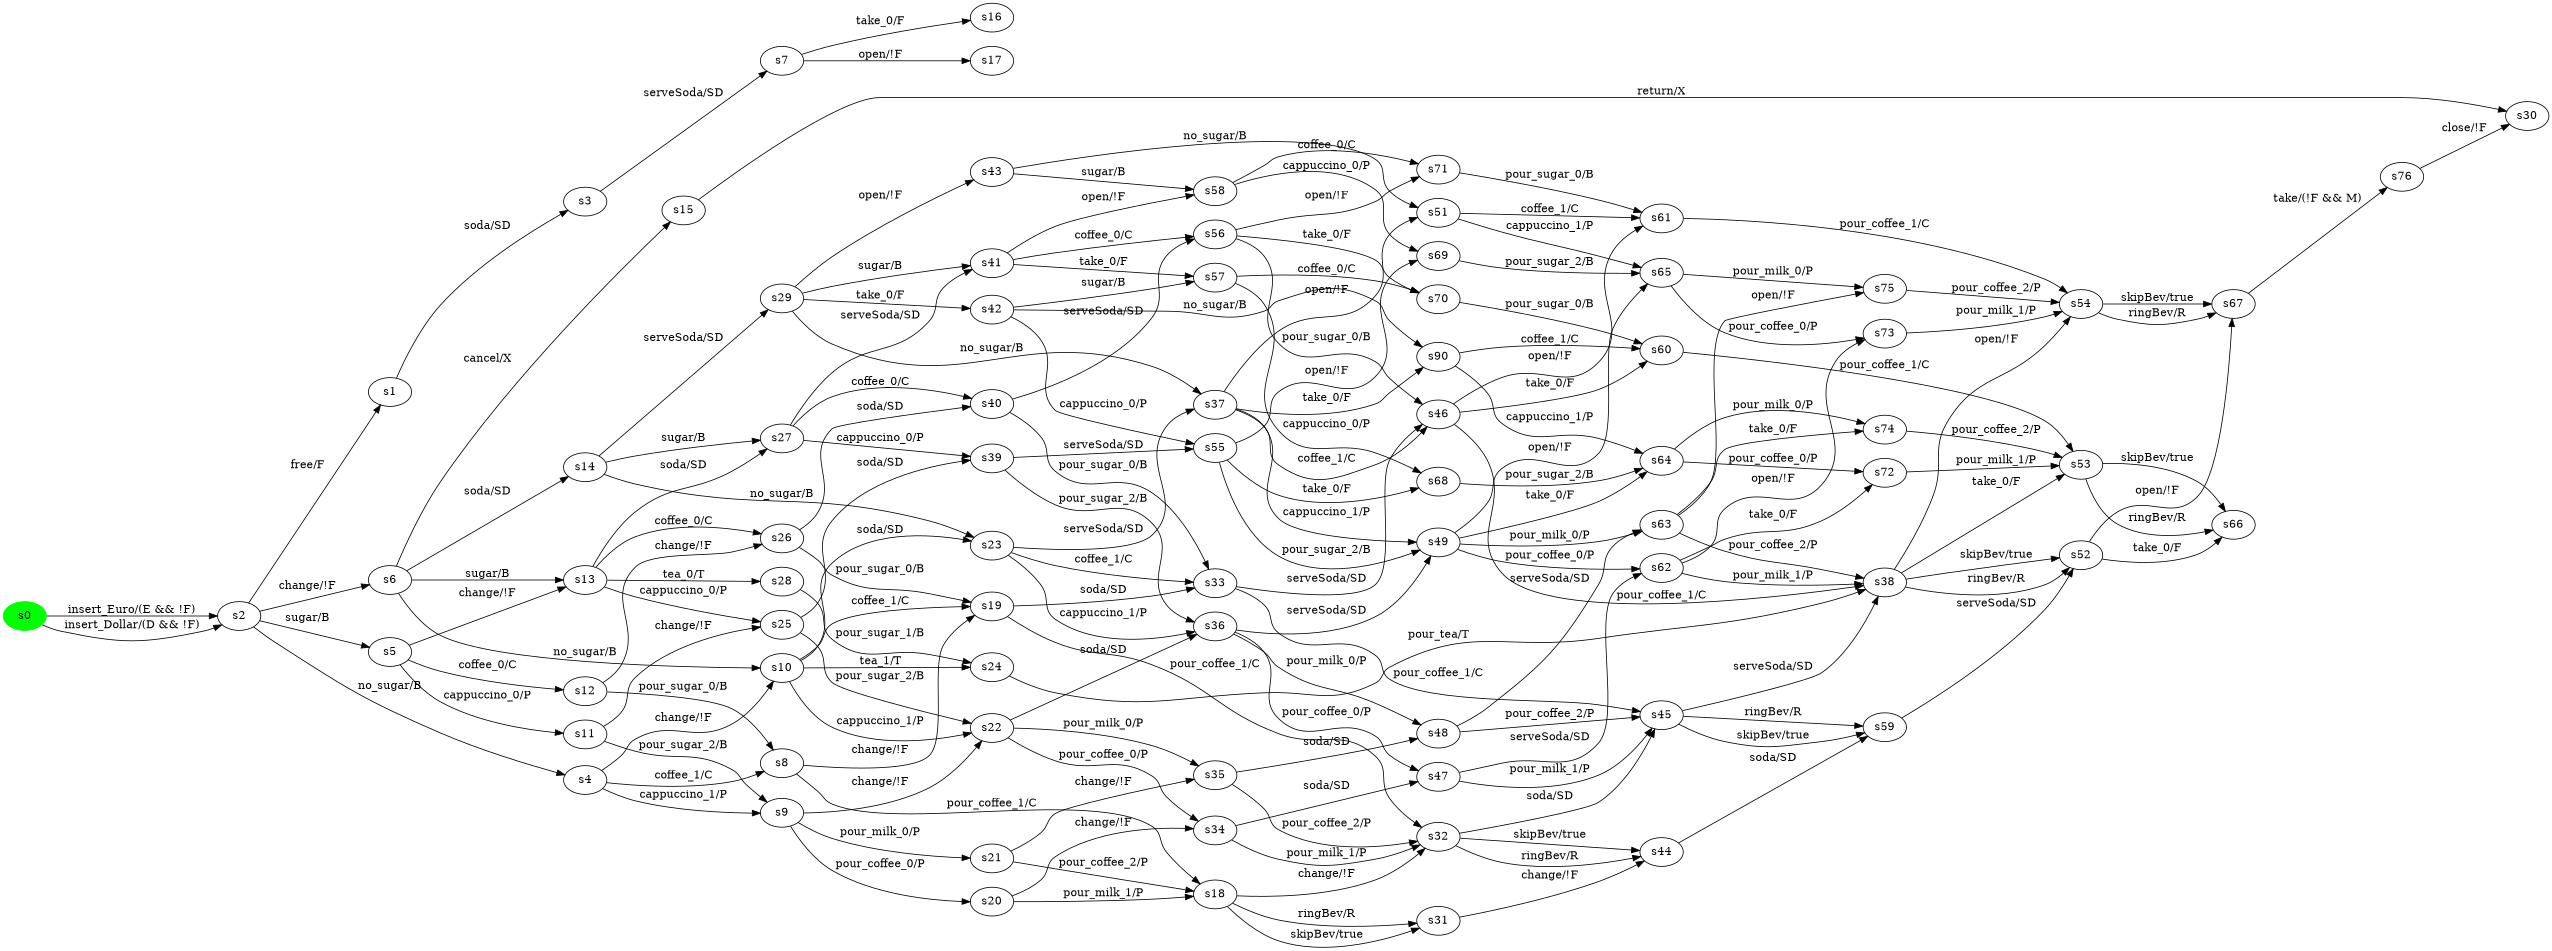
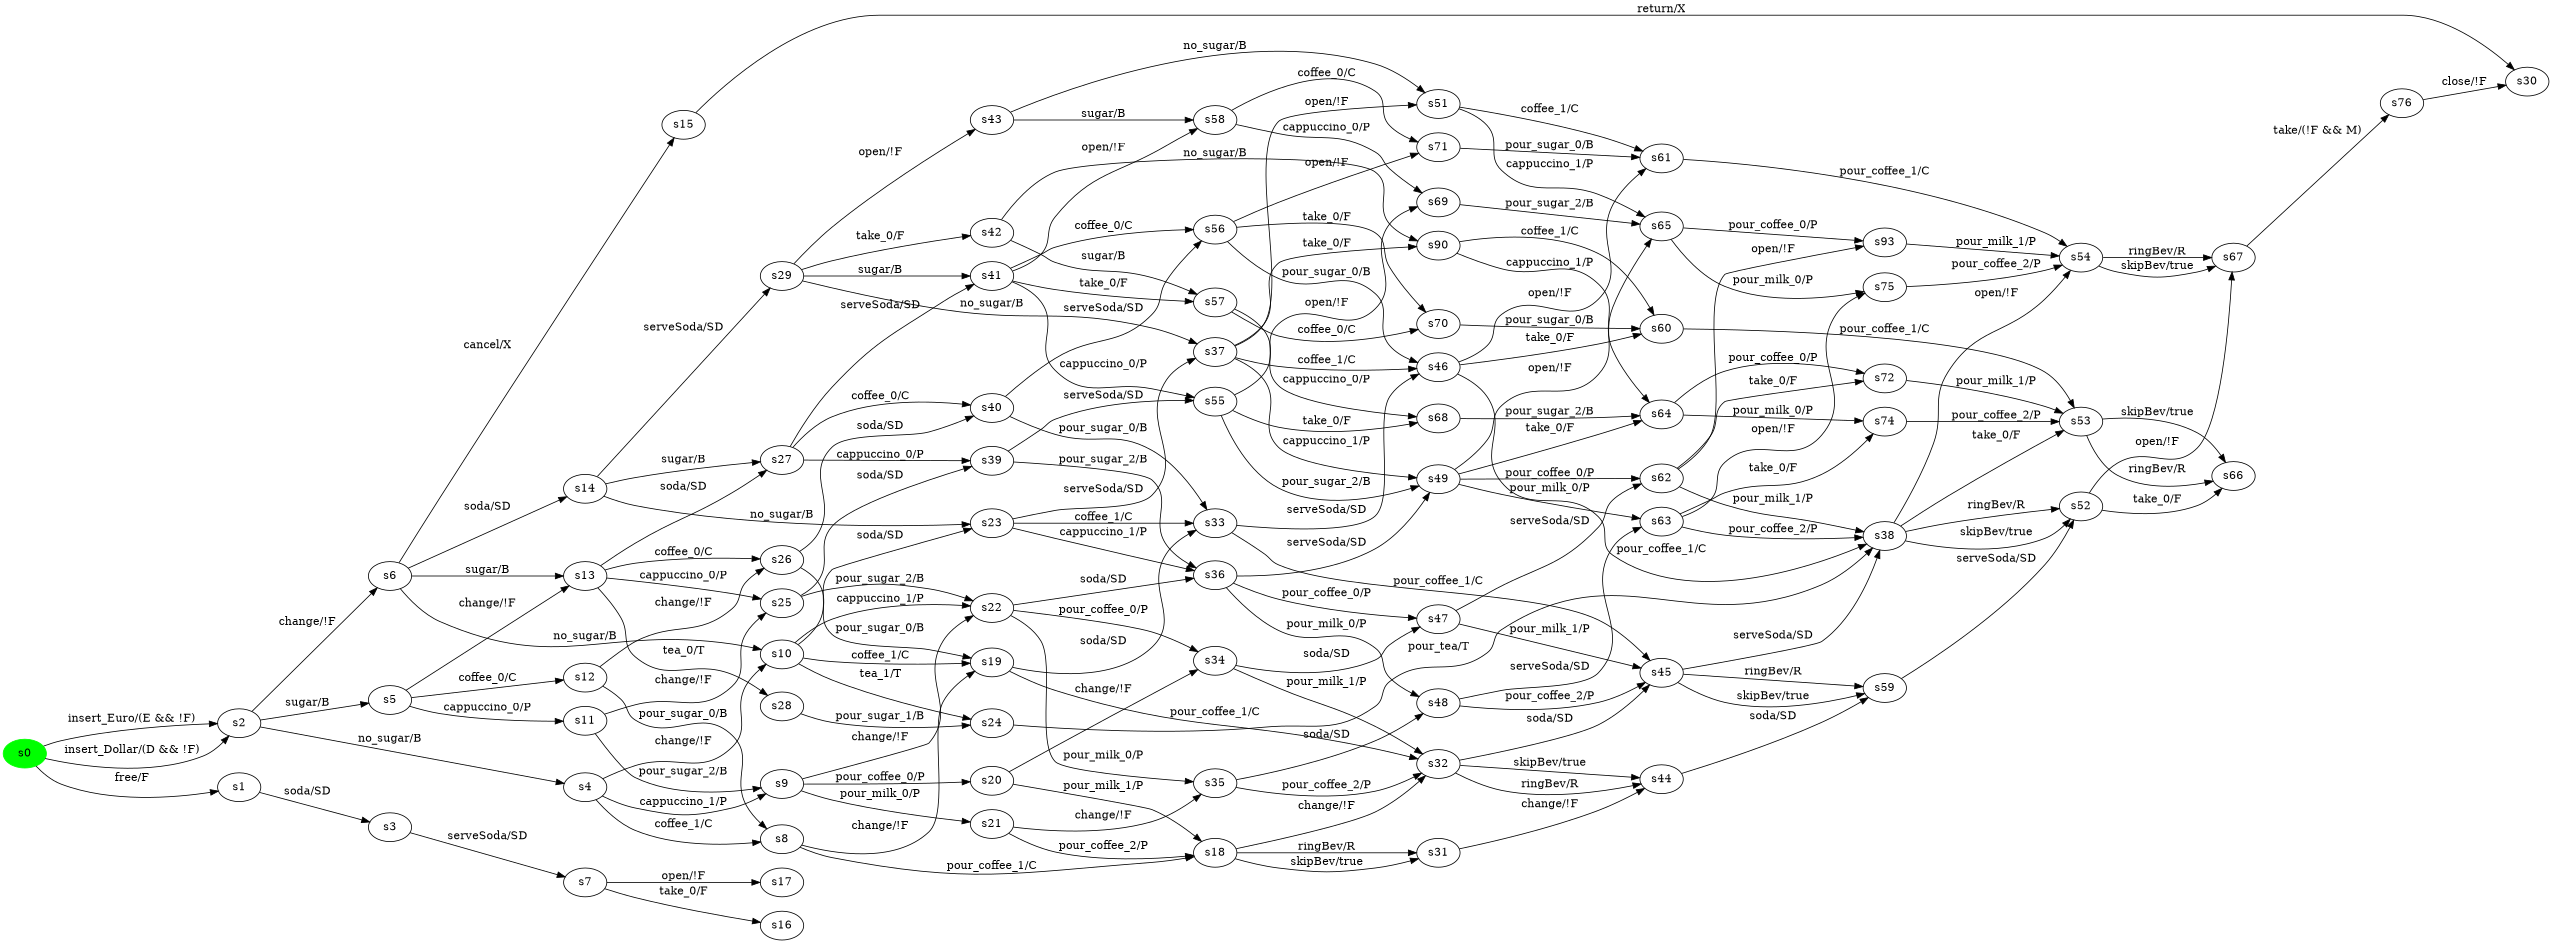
(1885, 334) -> (1885, 242)
(1066, 414) -> (1066, 379)
(312, 507) -> (120, 796)
